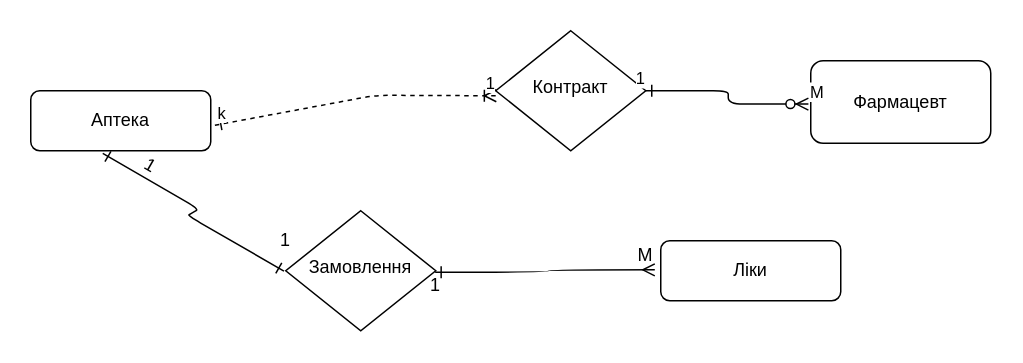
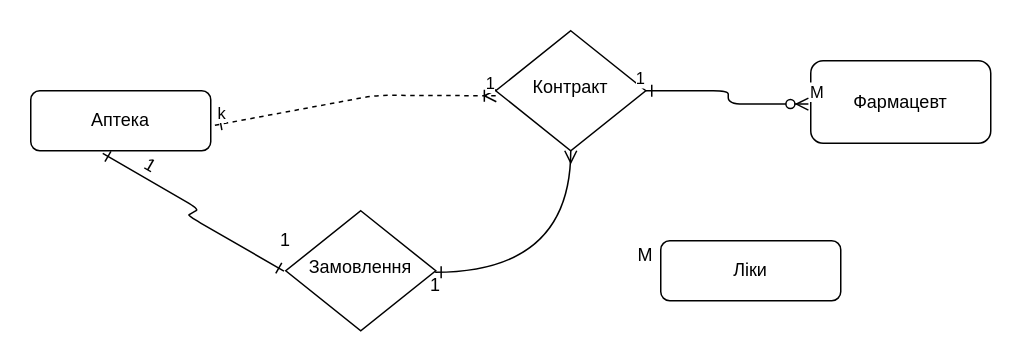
(553, 271) -> (539, 240)
